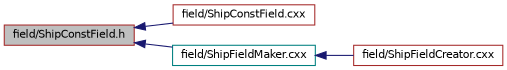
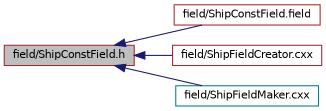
(244, 15) -> (247, 15)
(340, 55) -> (159, 55)
